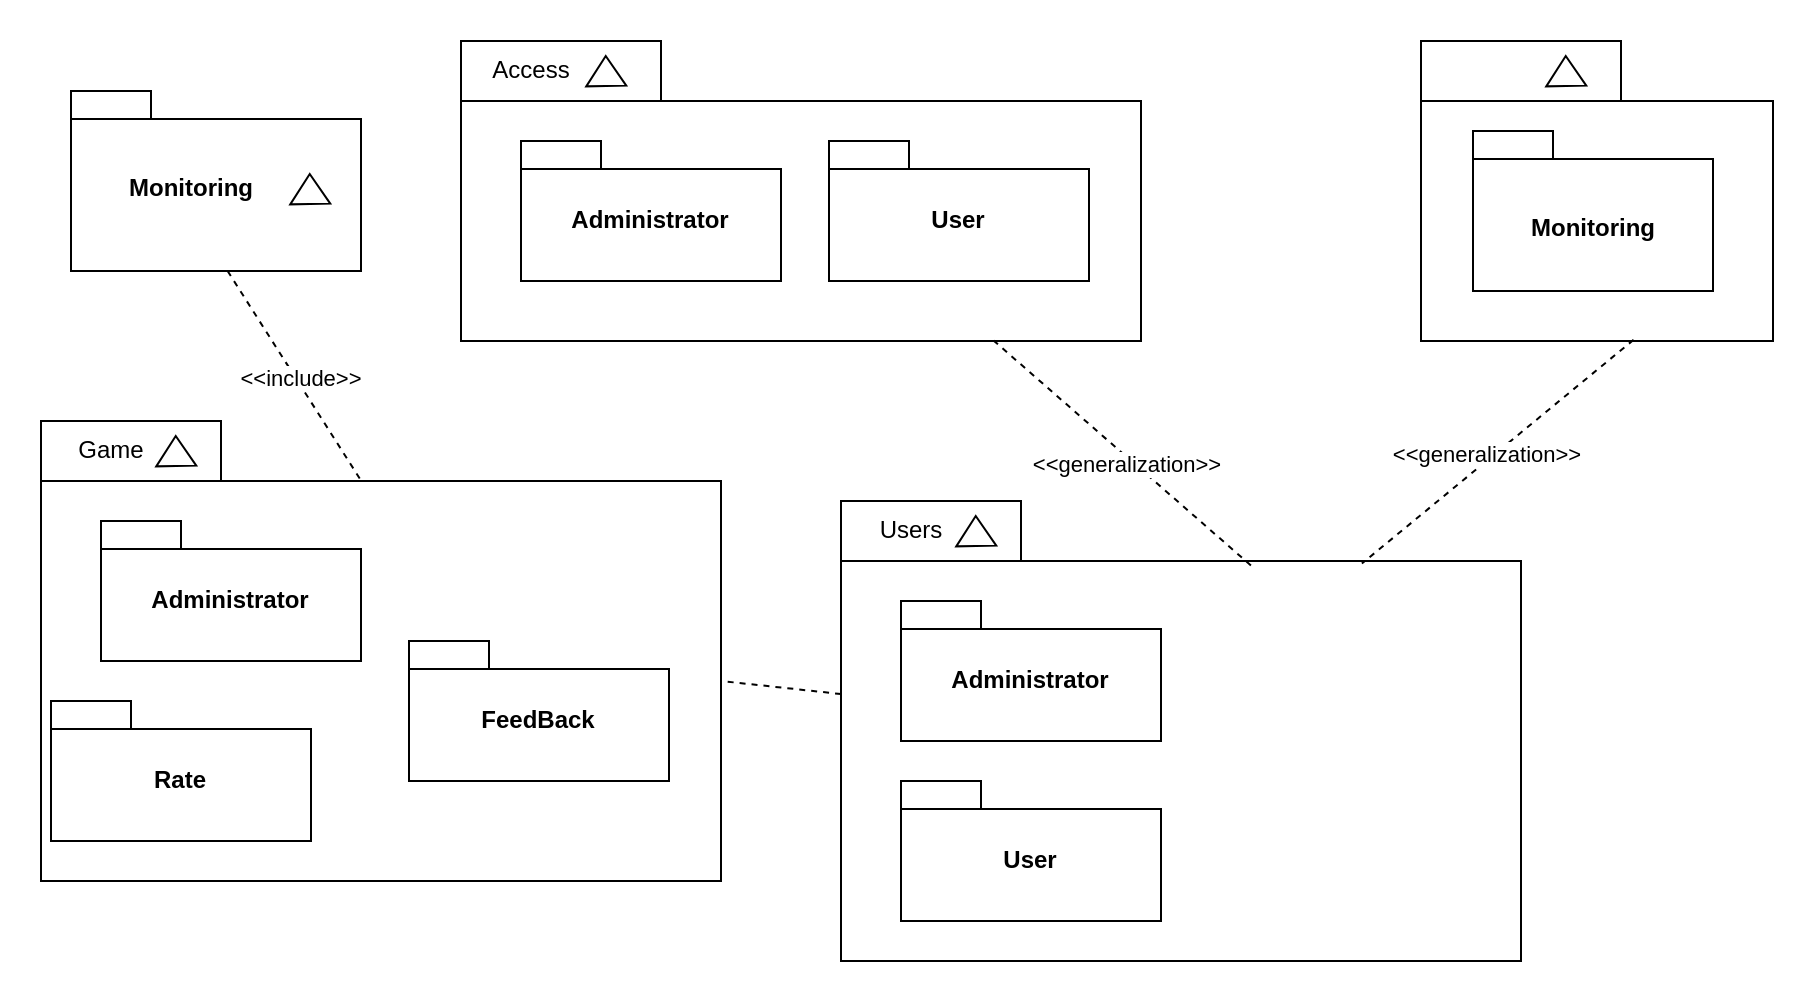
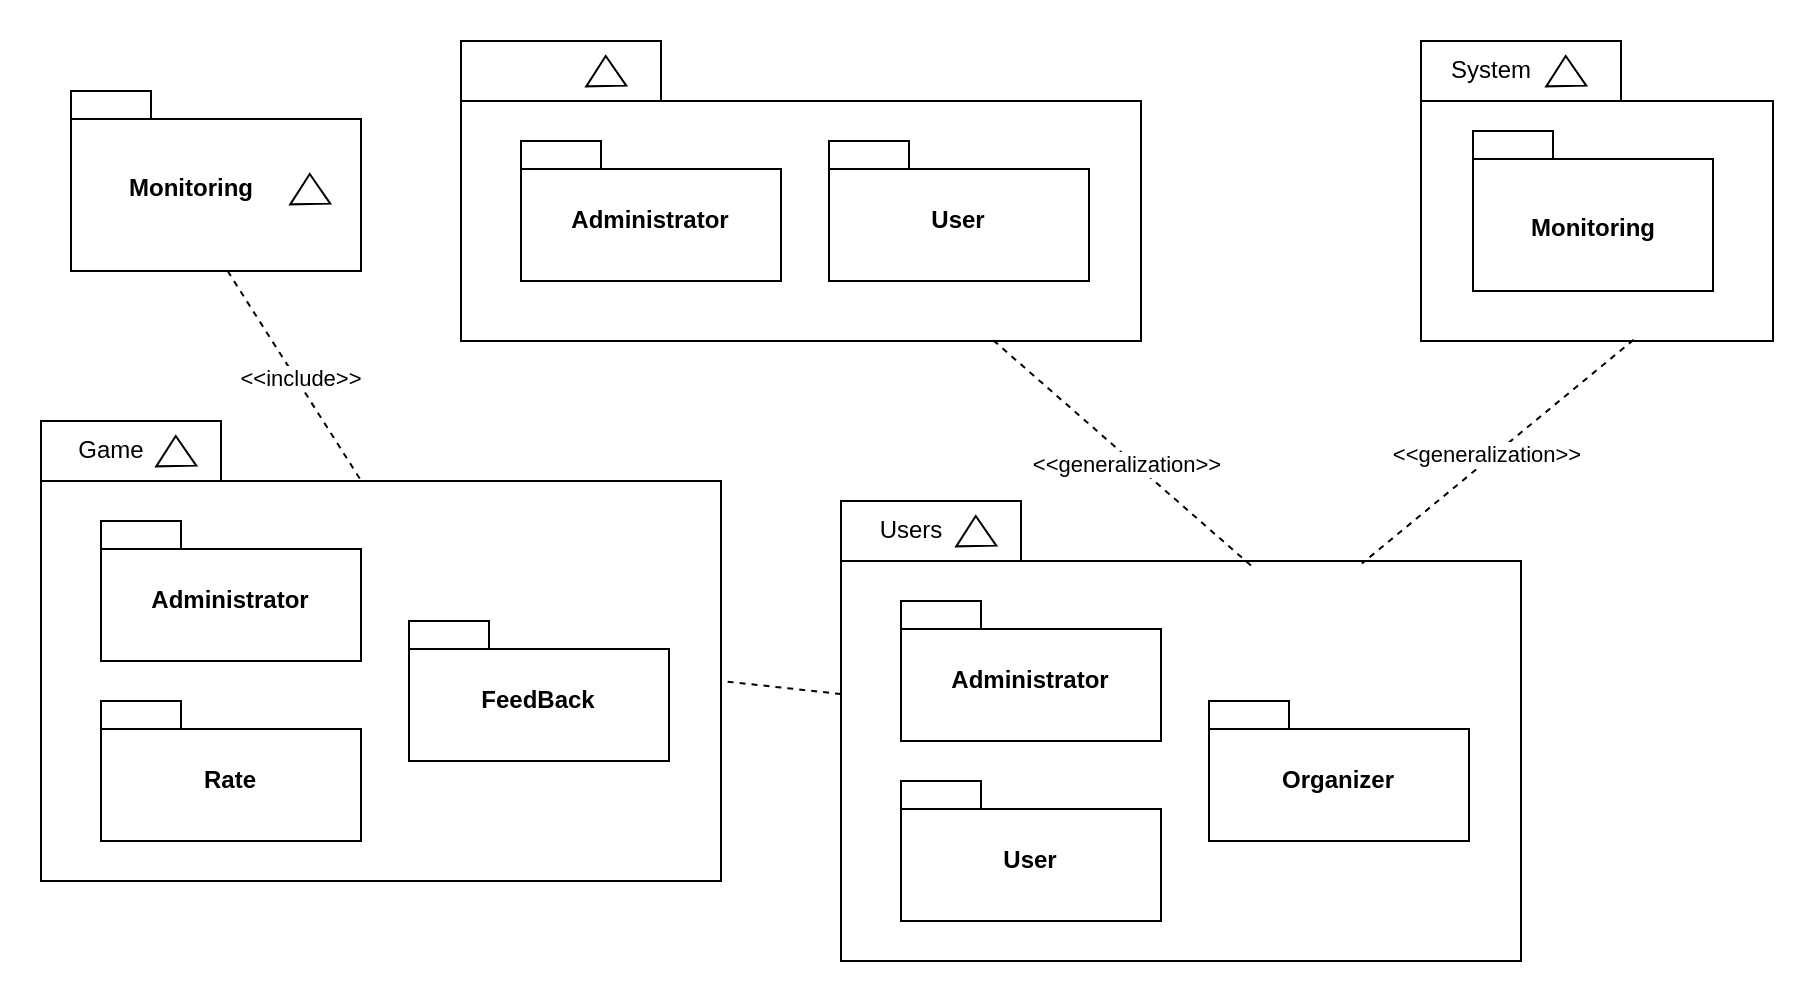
(531, 71) -> none
none -> (1491, 71)
(539, 711) -> (539, 691)
(181, 771) -> (231, 771)
none -> (1339, 771)
